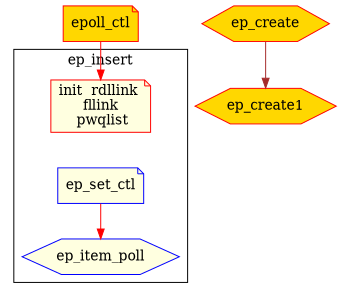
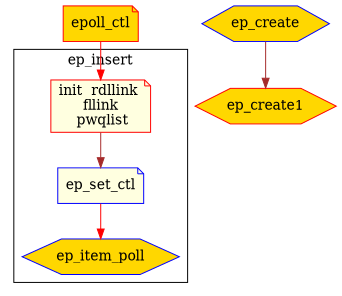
(266, 24) -> (266, 24)
none -> (101, 145)
(101, 257) -> (101, 257)
